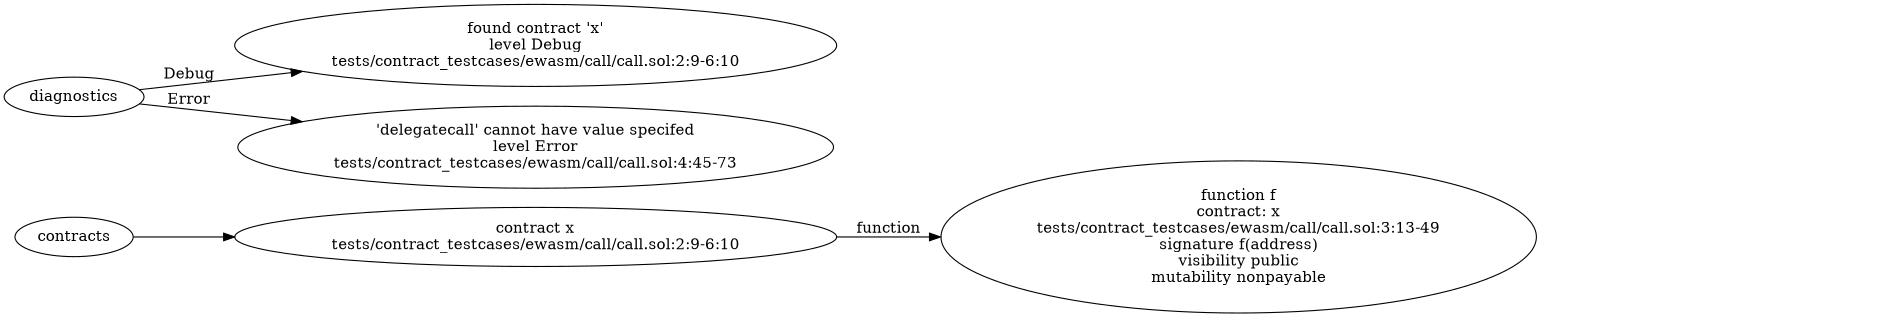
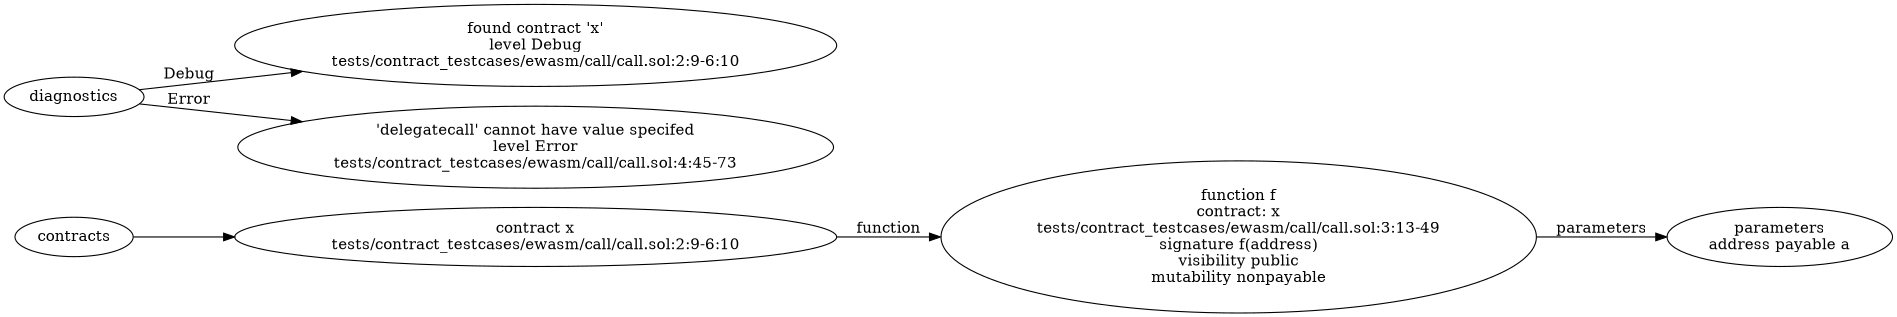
none -> (1780, 237)
